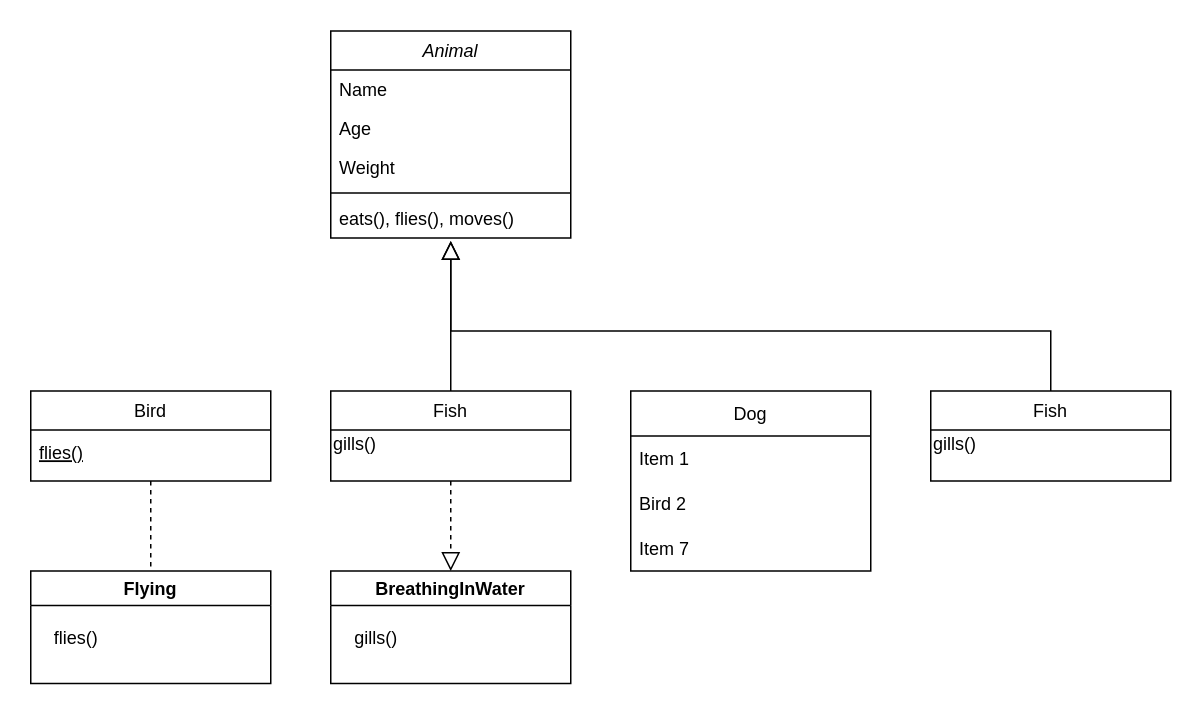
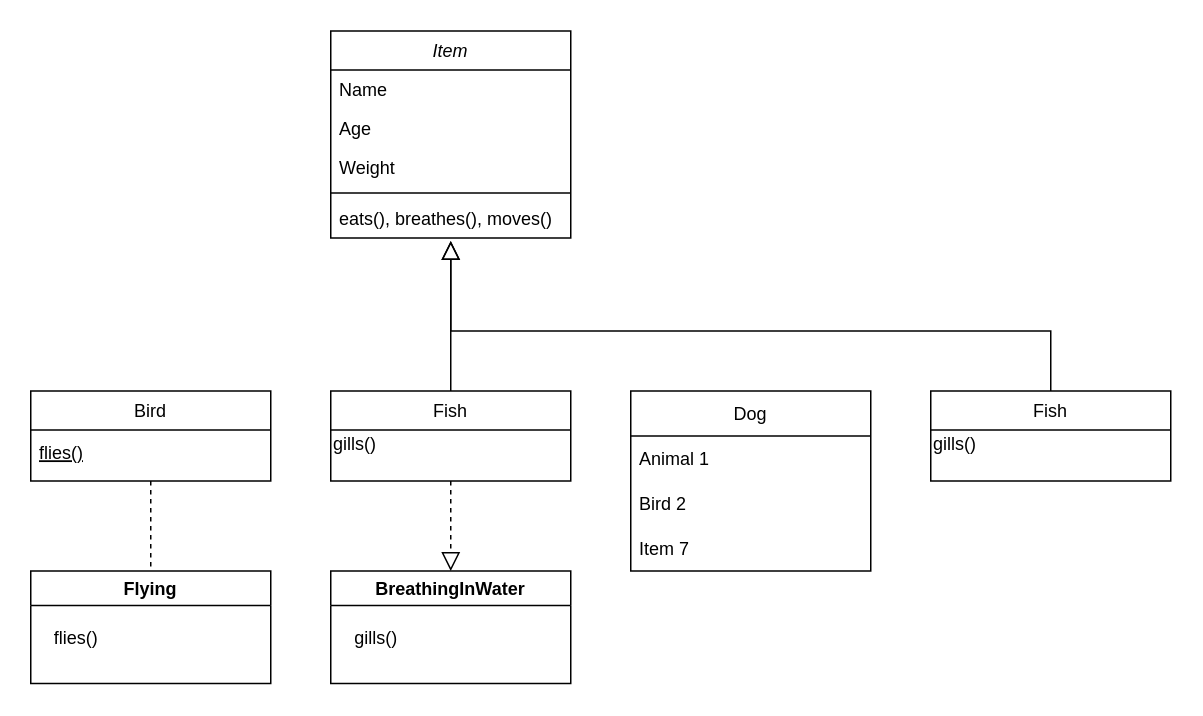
(450, 51) -> (450, 51)
(446, 219) -> (466, 219)
(667, 459) -> (672, 459)
